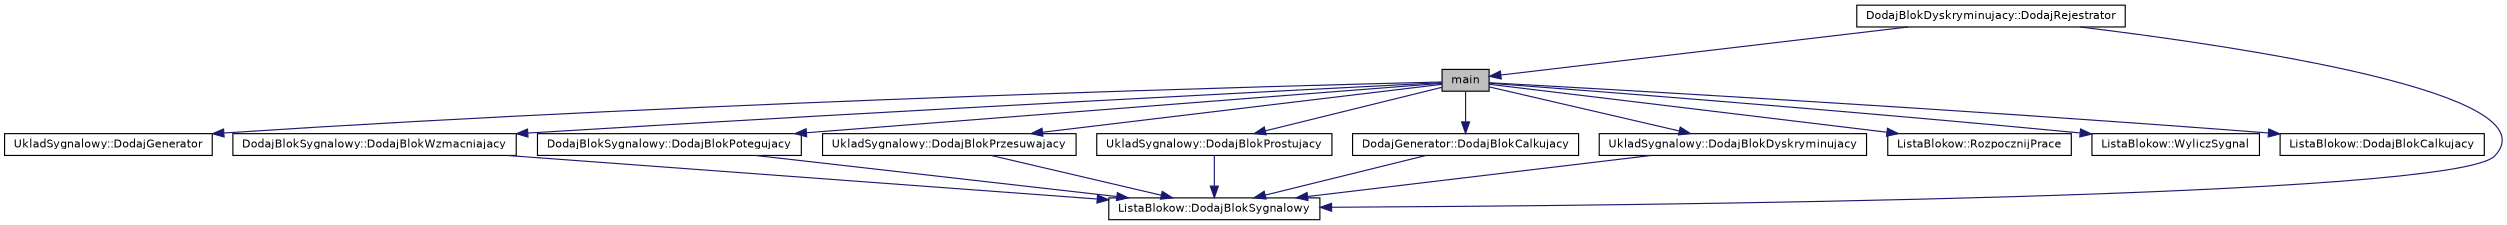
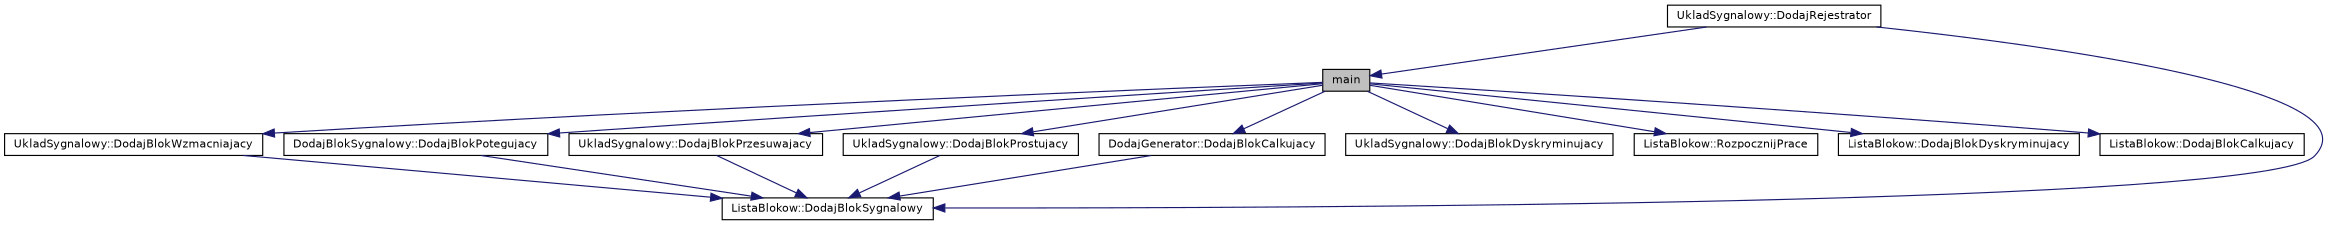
(1991, 16) -> (1774, 16)
(108, 145) -> none
(375, 145) -> (134, 145)
(2176, 145) -> (1959, 145)
(1479, 176) -> none
